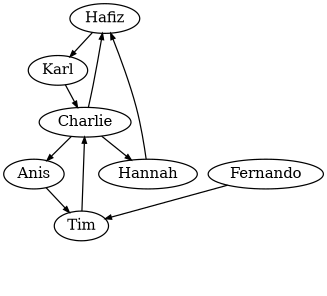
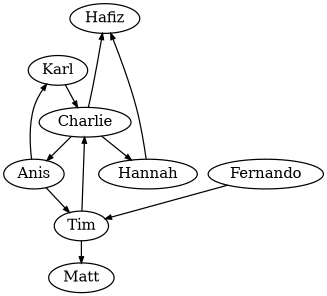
(83, 42) -> (31, 123)
none -> (81, 278)
